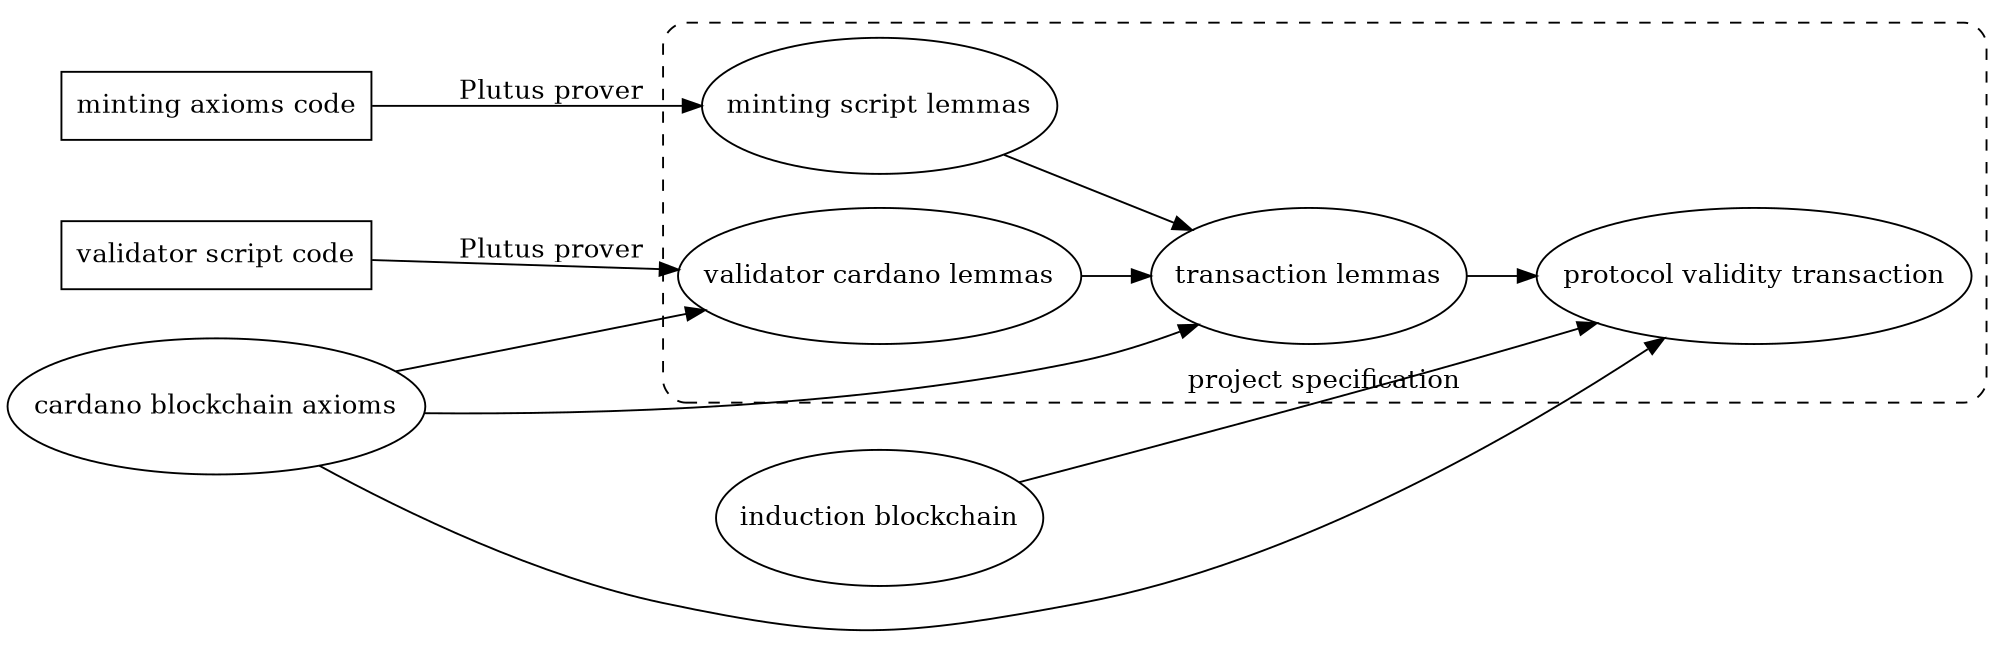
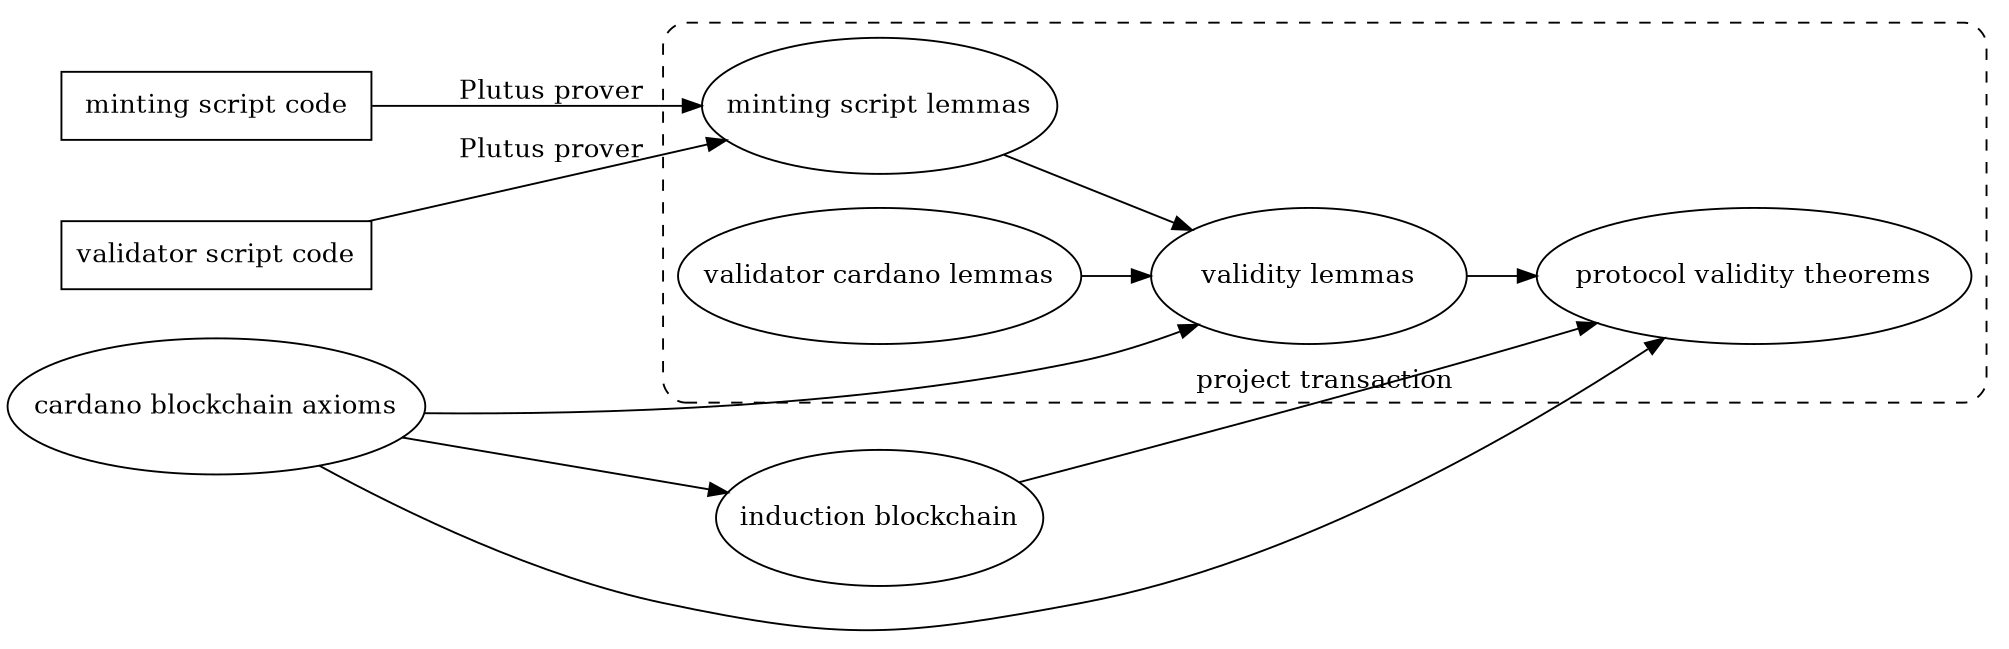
(216, 106) -> (216, 106)
(516, 265) -> (538, 183)
(1309, 276) -> (1309, 276)
(1754, 276) -> (1754, 276)
(541, 343) -> (555, 463)
(1325, 381) -> (1325, 381)
